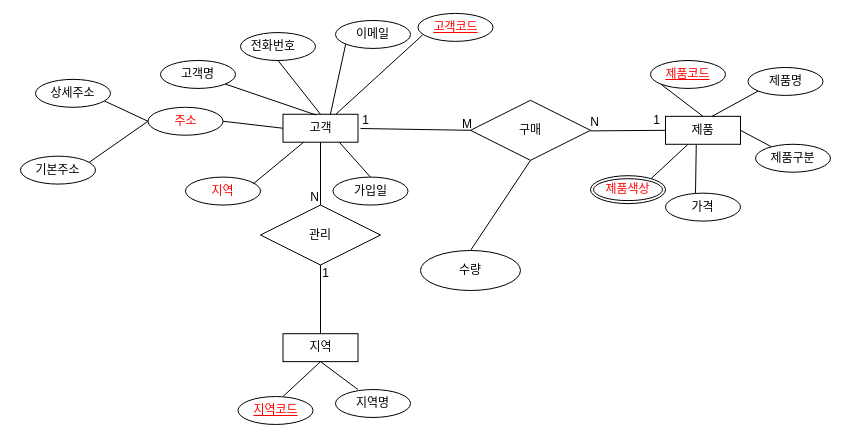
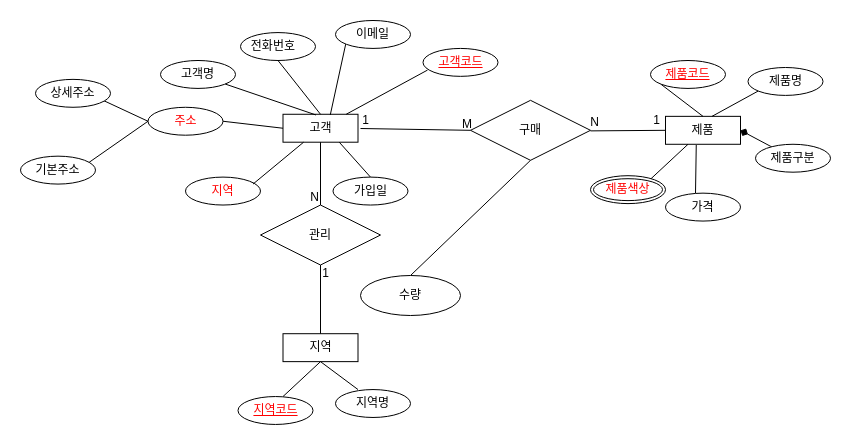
(456, 27) -> (461, 62)
(744, 132) -> (748, 134)
(471, 271) -> (411, 296)
